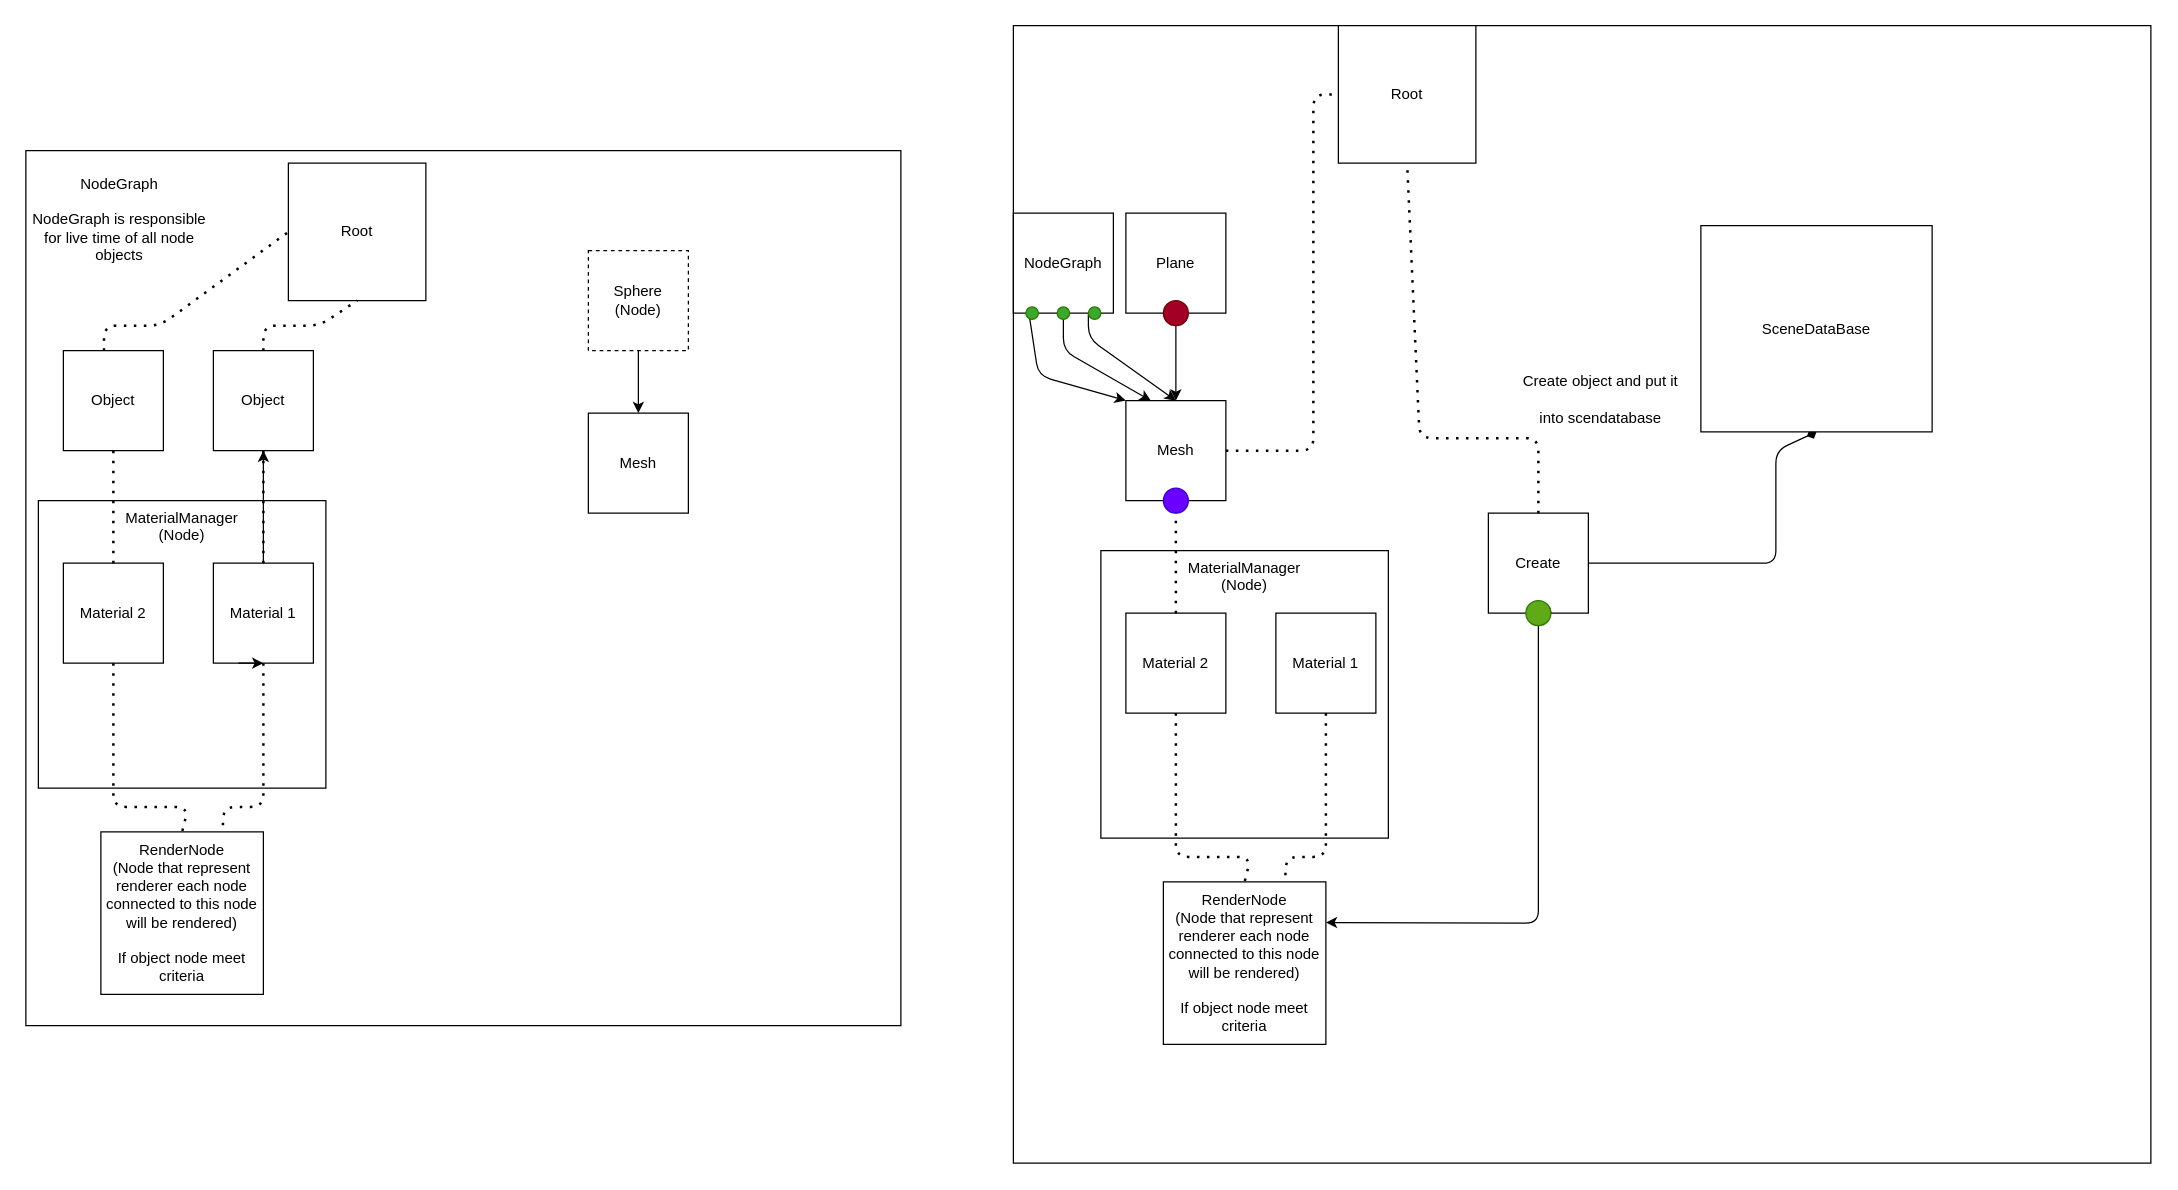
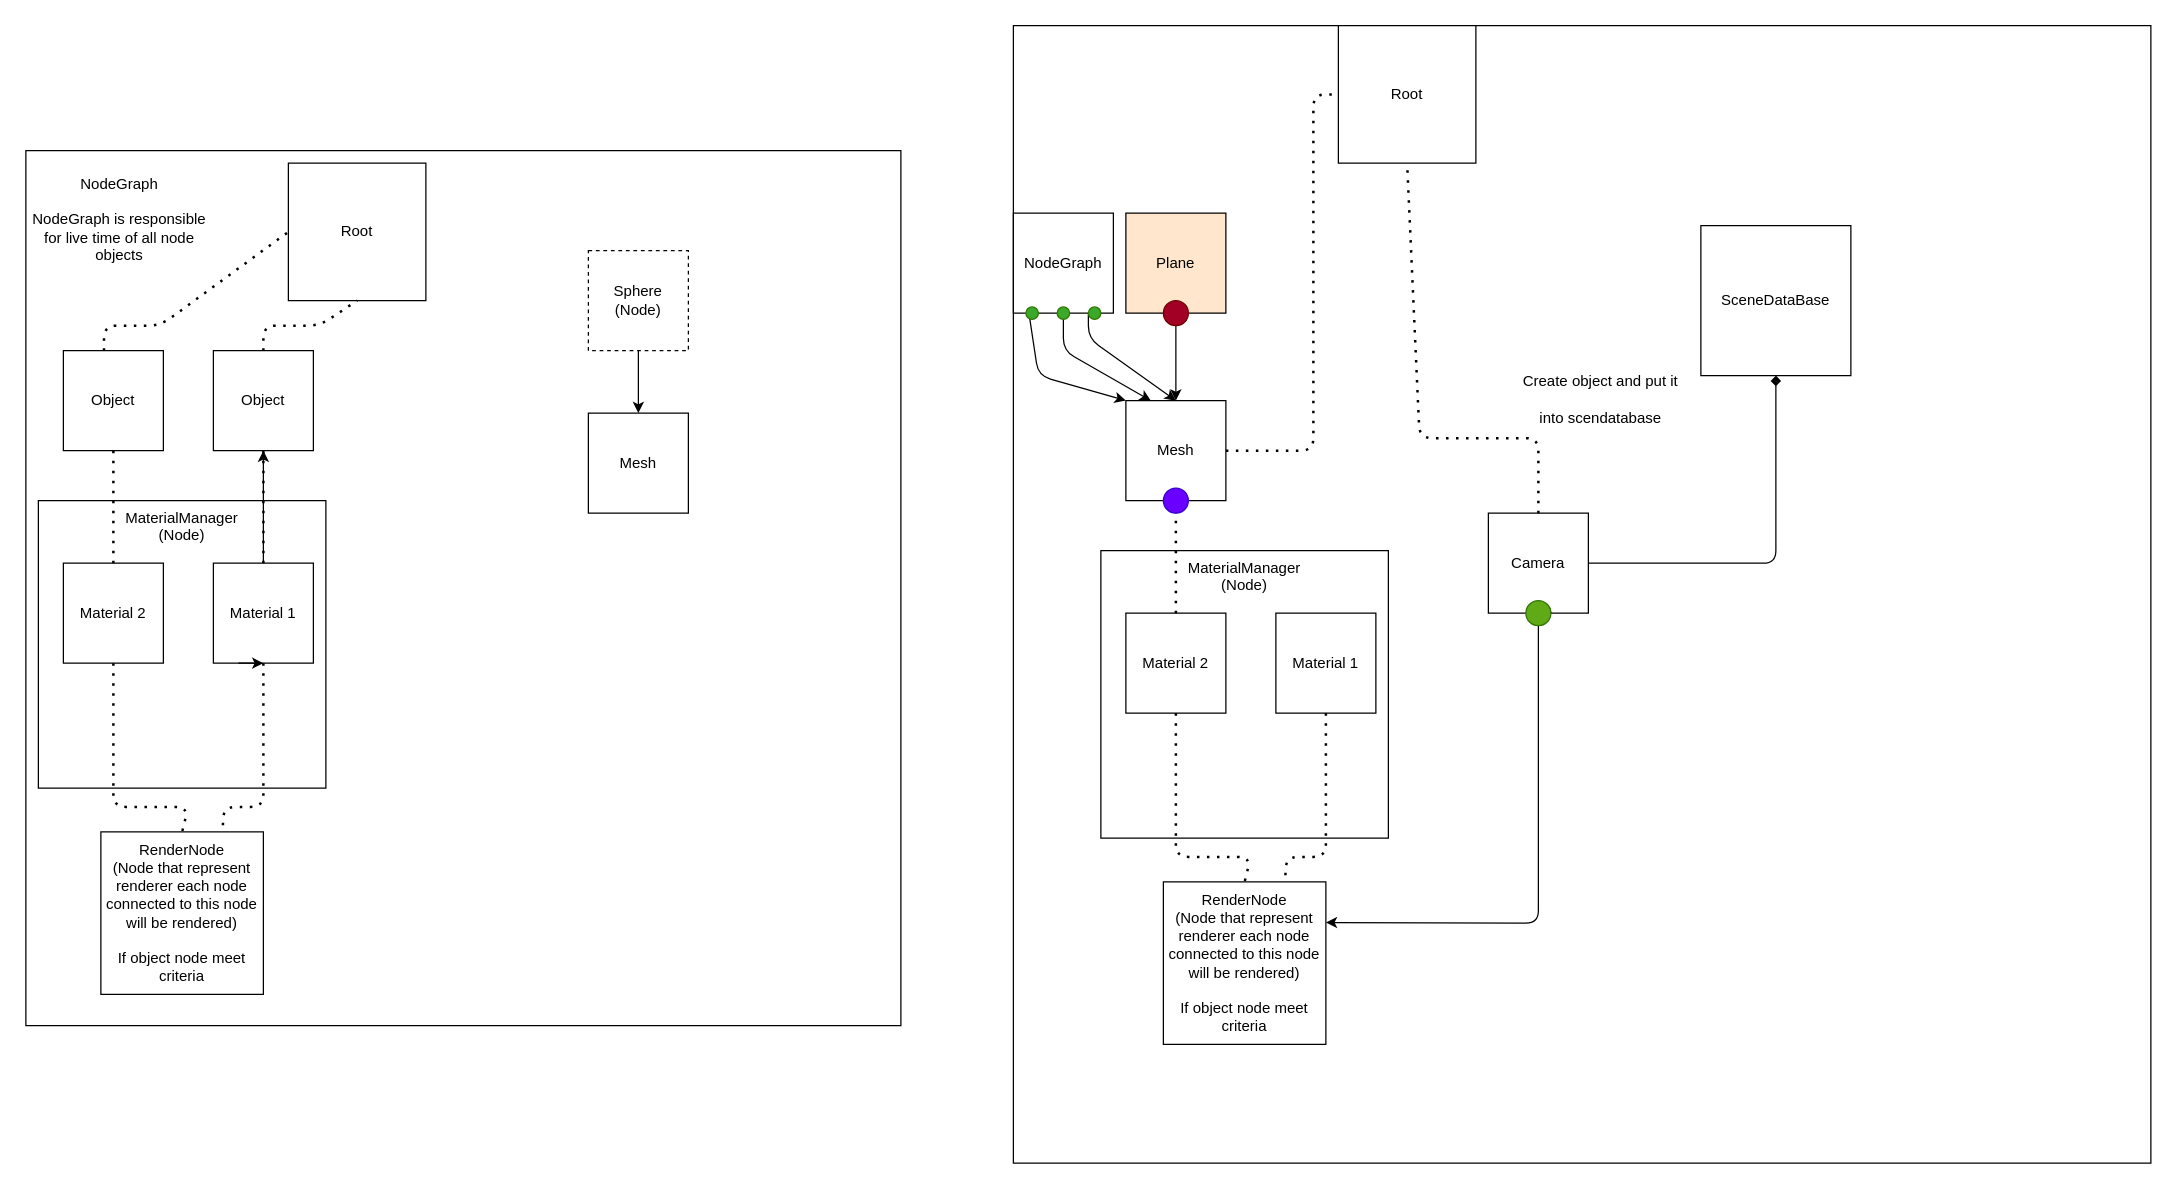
(1176, 263) -> (1176, 263)
(1816, 329) -> (1776, 301)
(1538, 563) -> (1538, 563)
